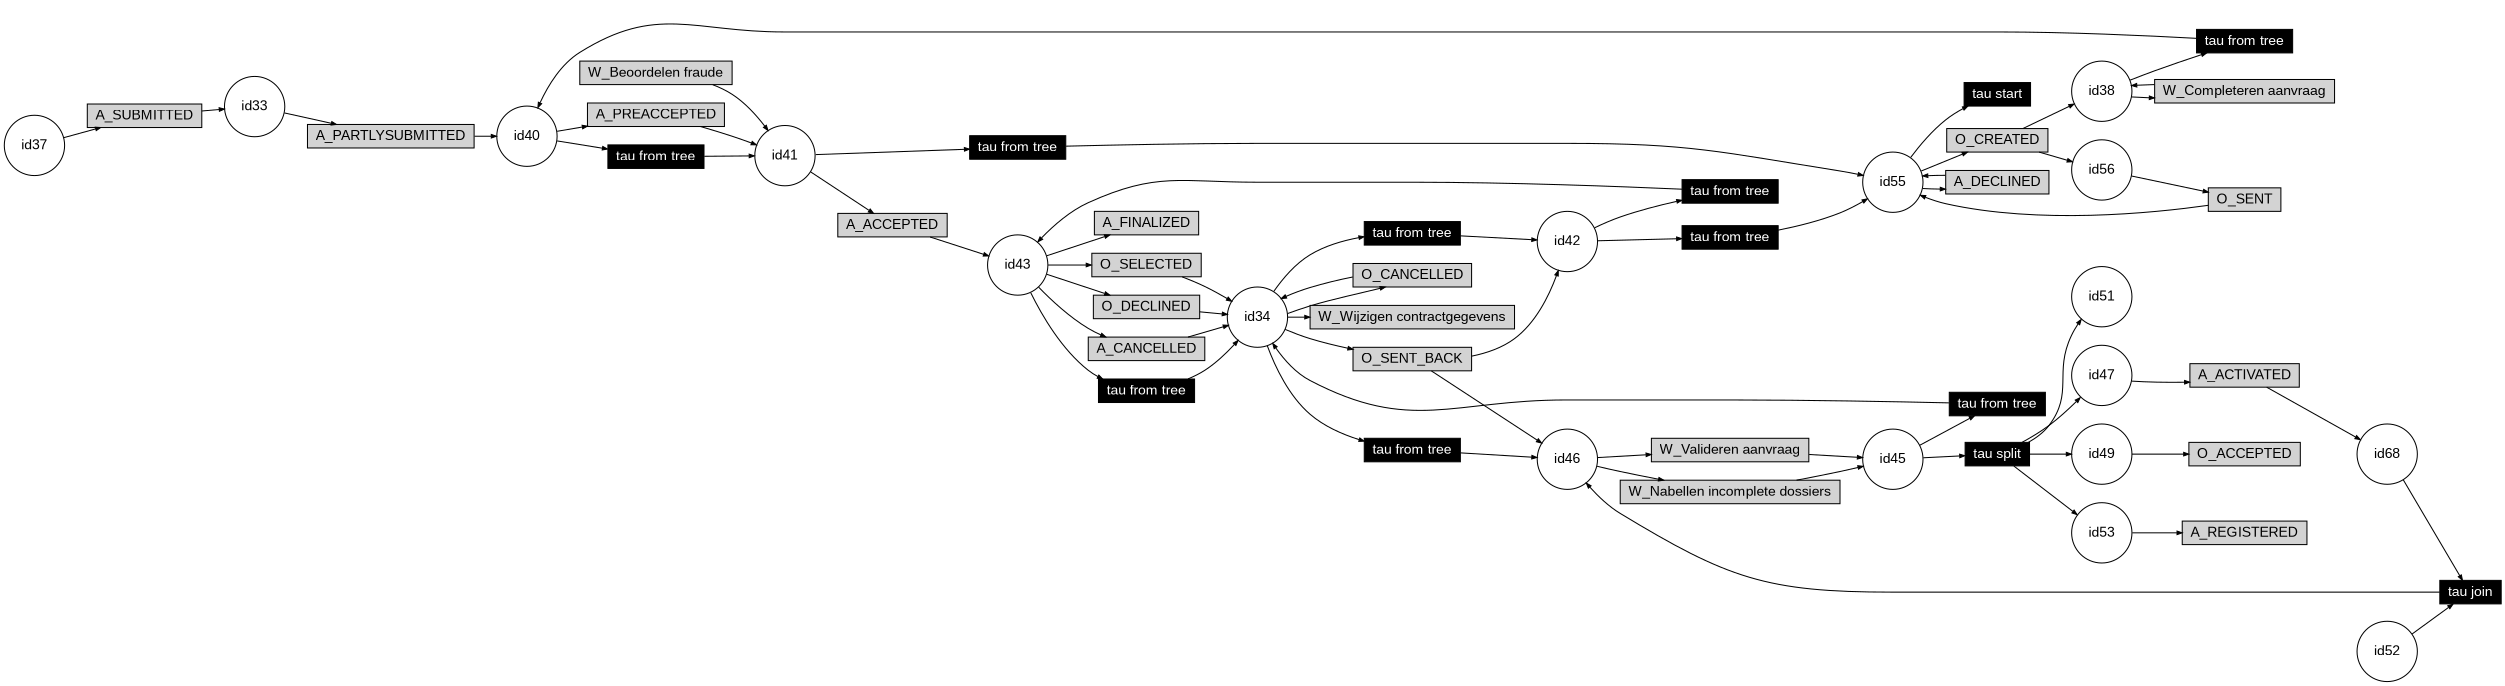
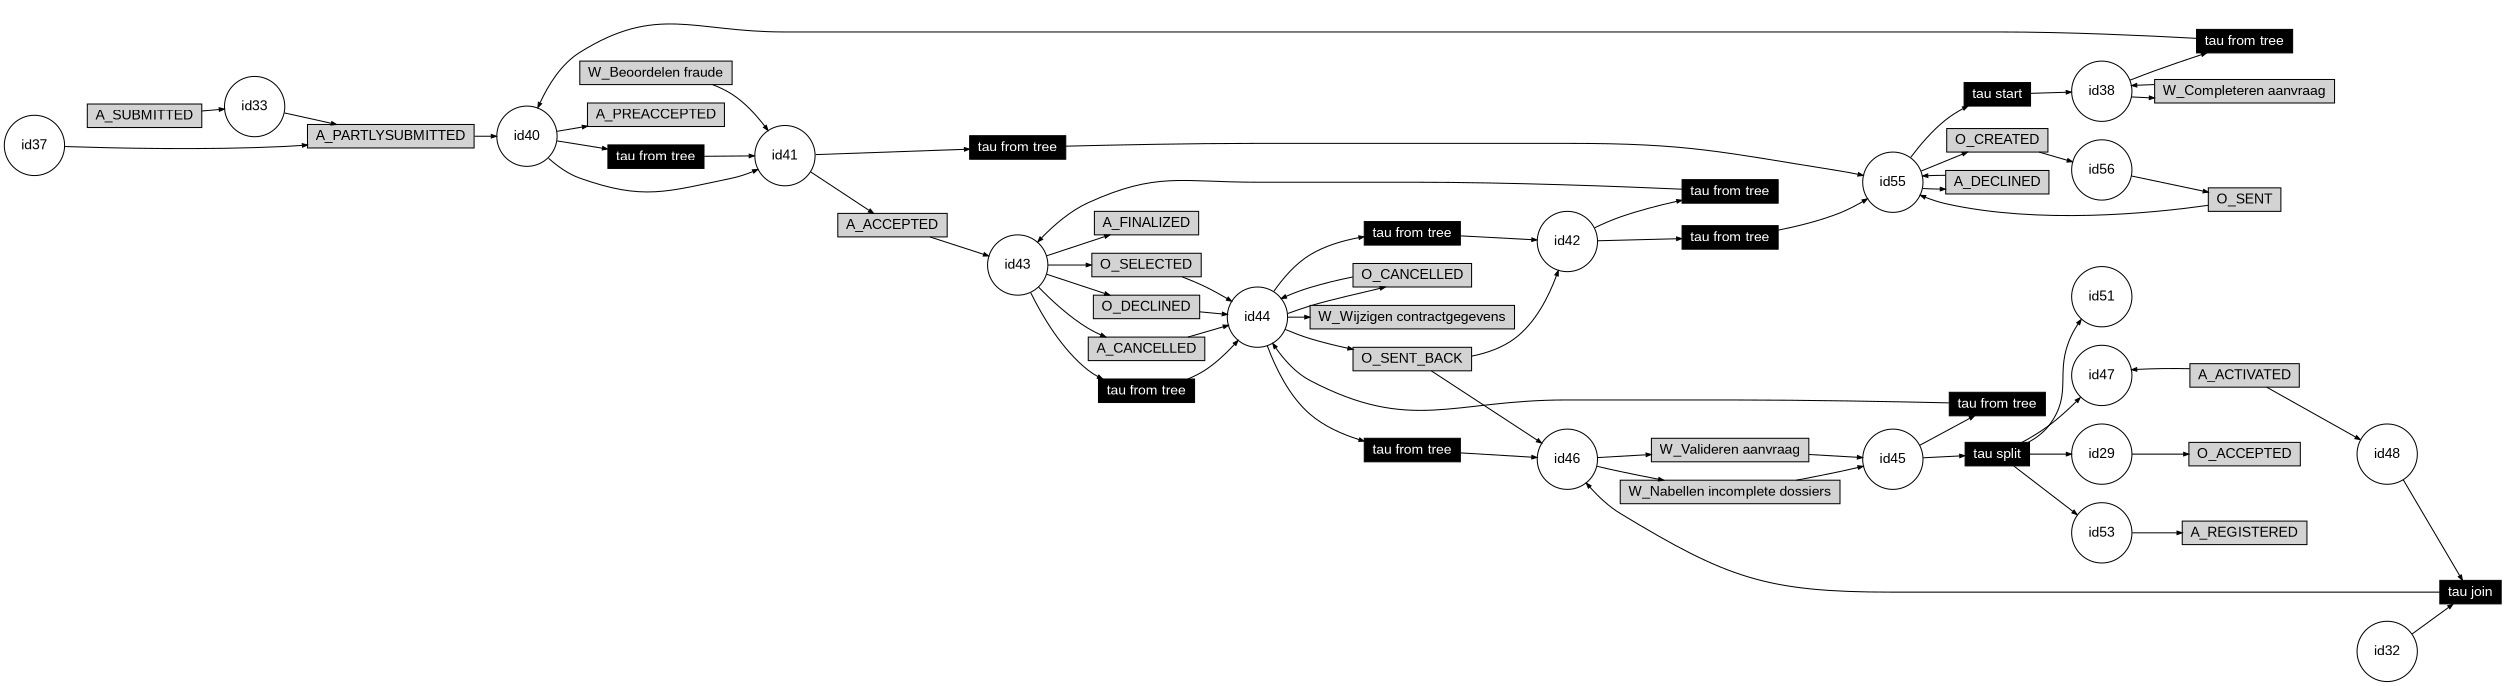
(2046, 117) -> (2048, 93)
(80, 133) -> (184, 149)
(726, 134) -> (648, 192)
(1257, 317) -> (1257, 317)
(2158, 382) -> (2163, 369)
(2102, 454) -> (2102, 454)
(2387, 454) -> (2387, 454)
(2387, 651) -> (2387, 651)
